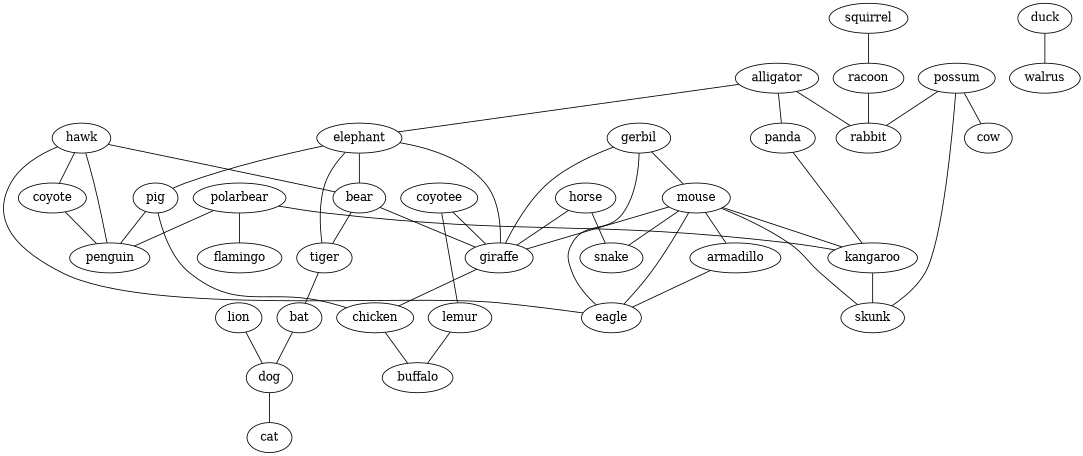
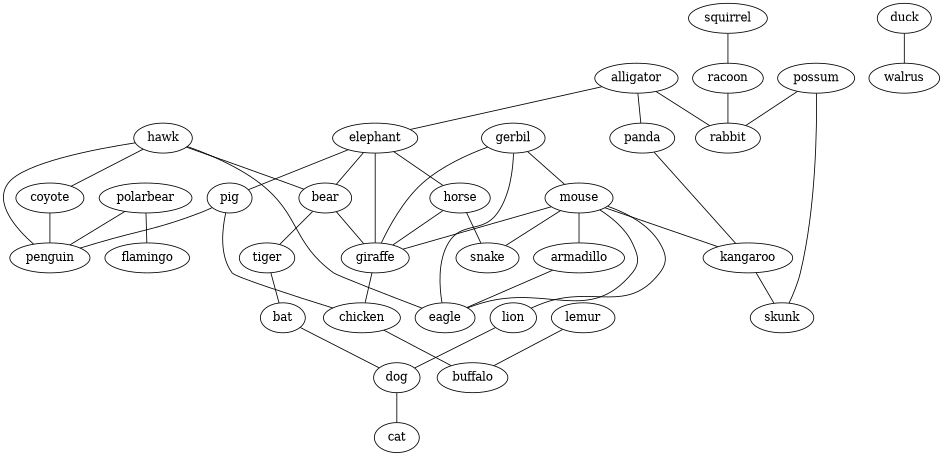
(988, 138) -> none
(322, 195) -> (418, 169)
(439, 198) -> none
(557, 228) -> none
(798, 251) -> (645, 287)
